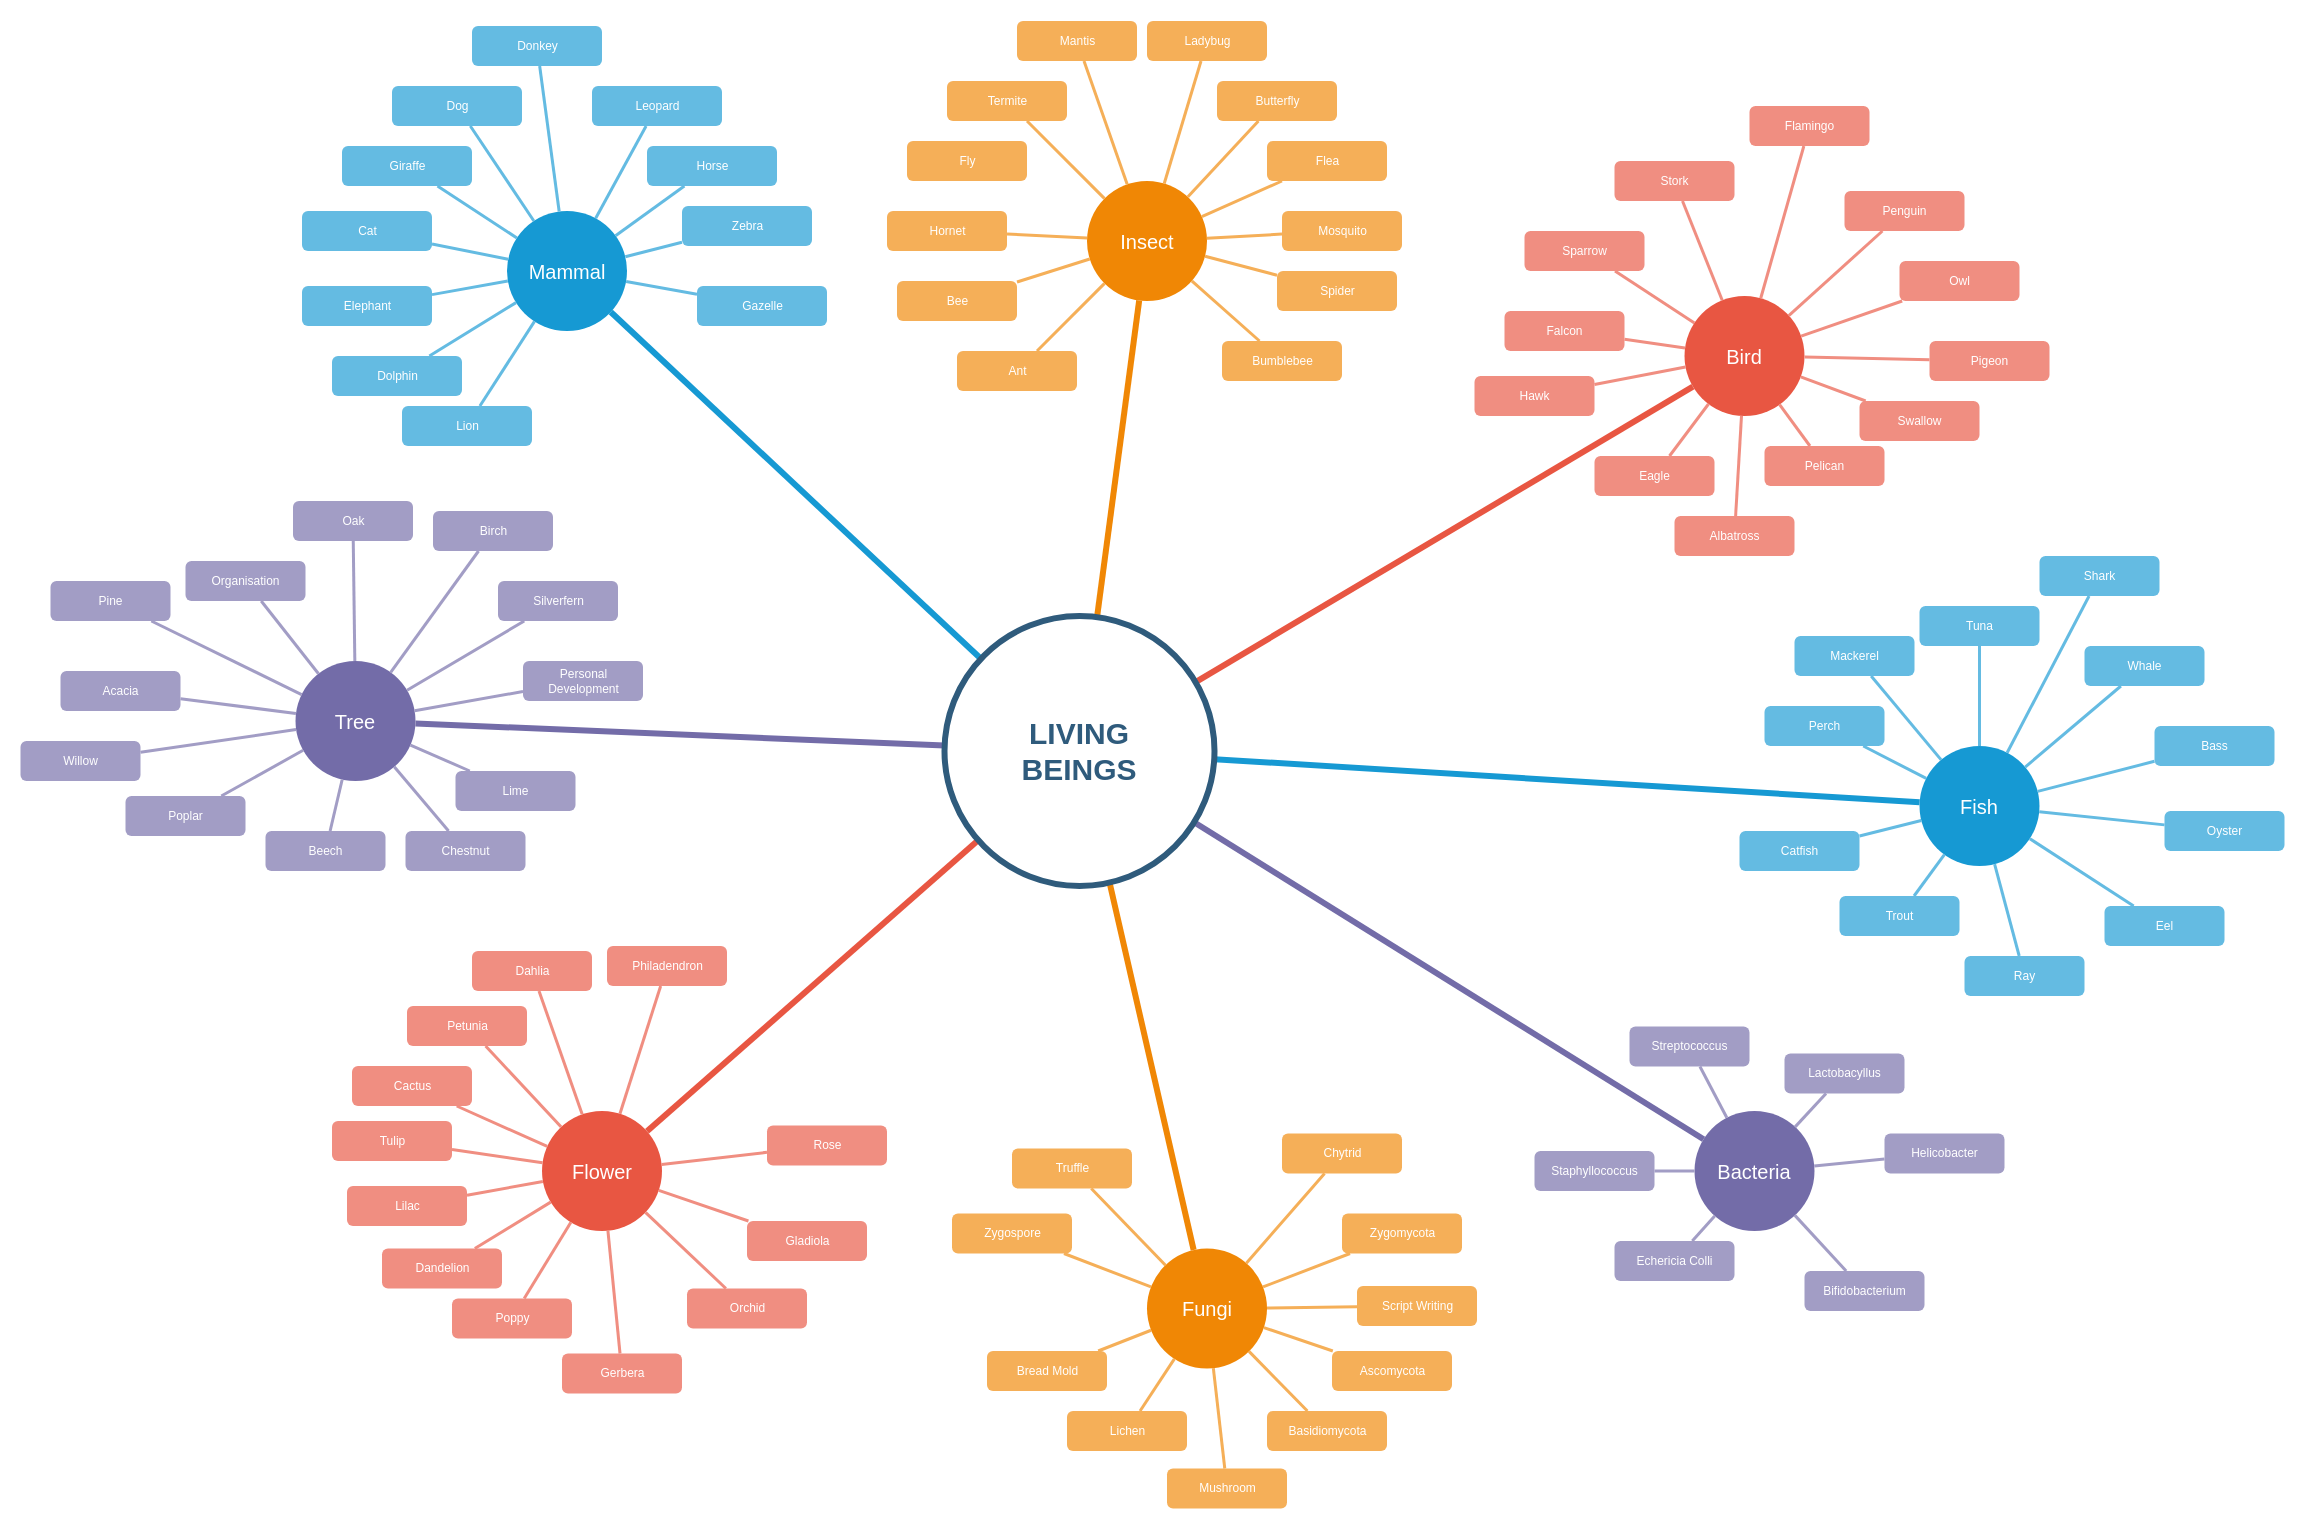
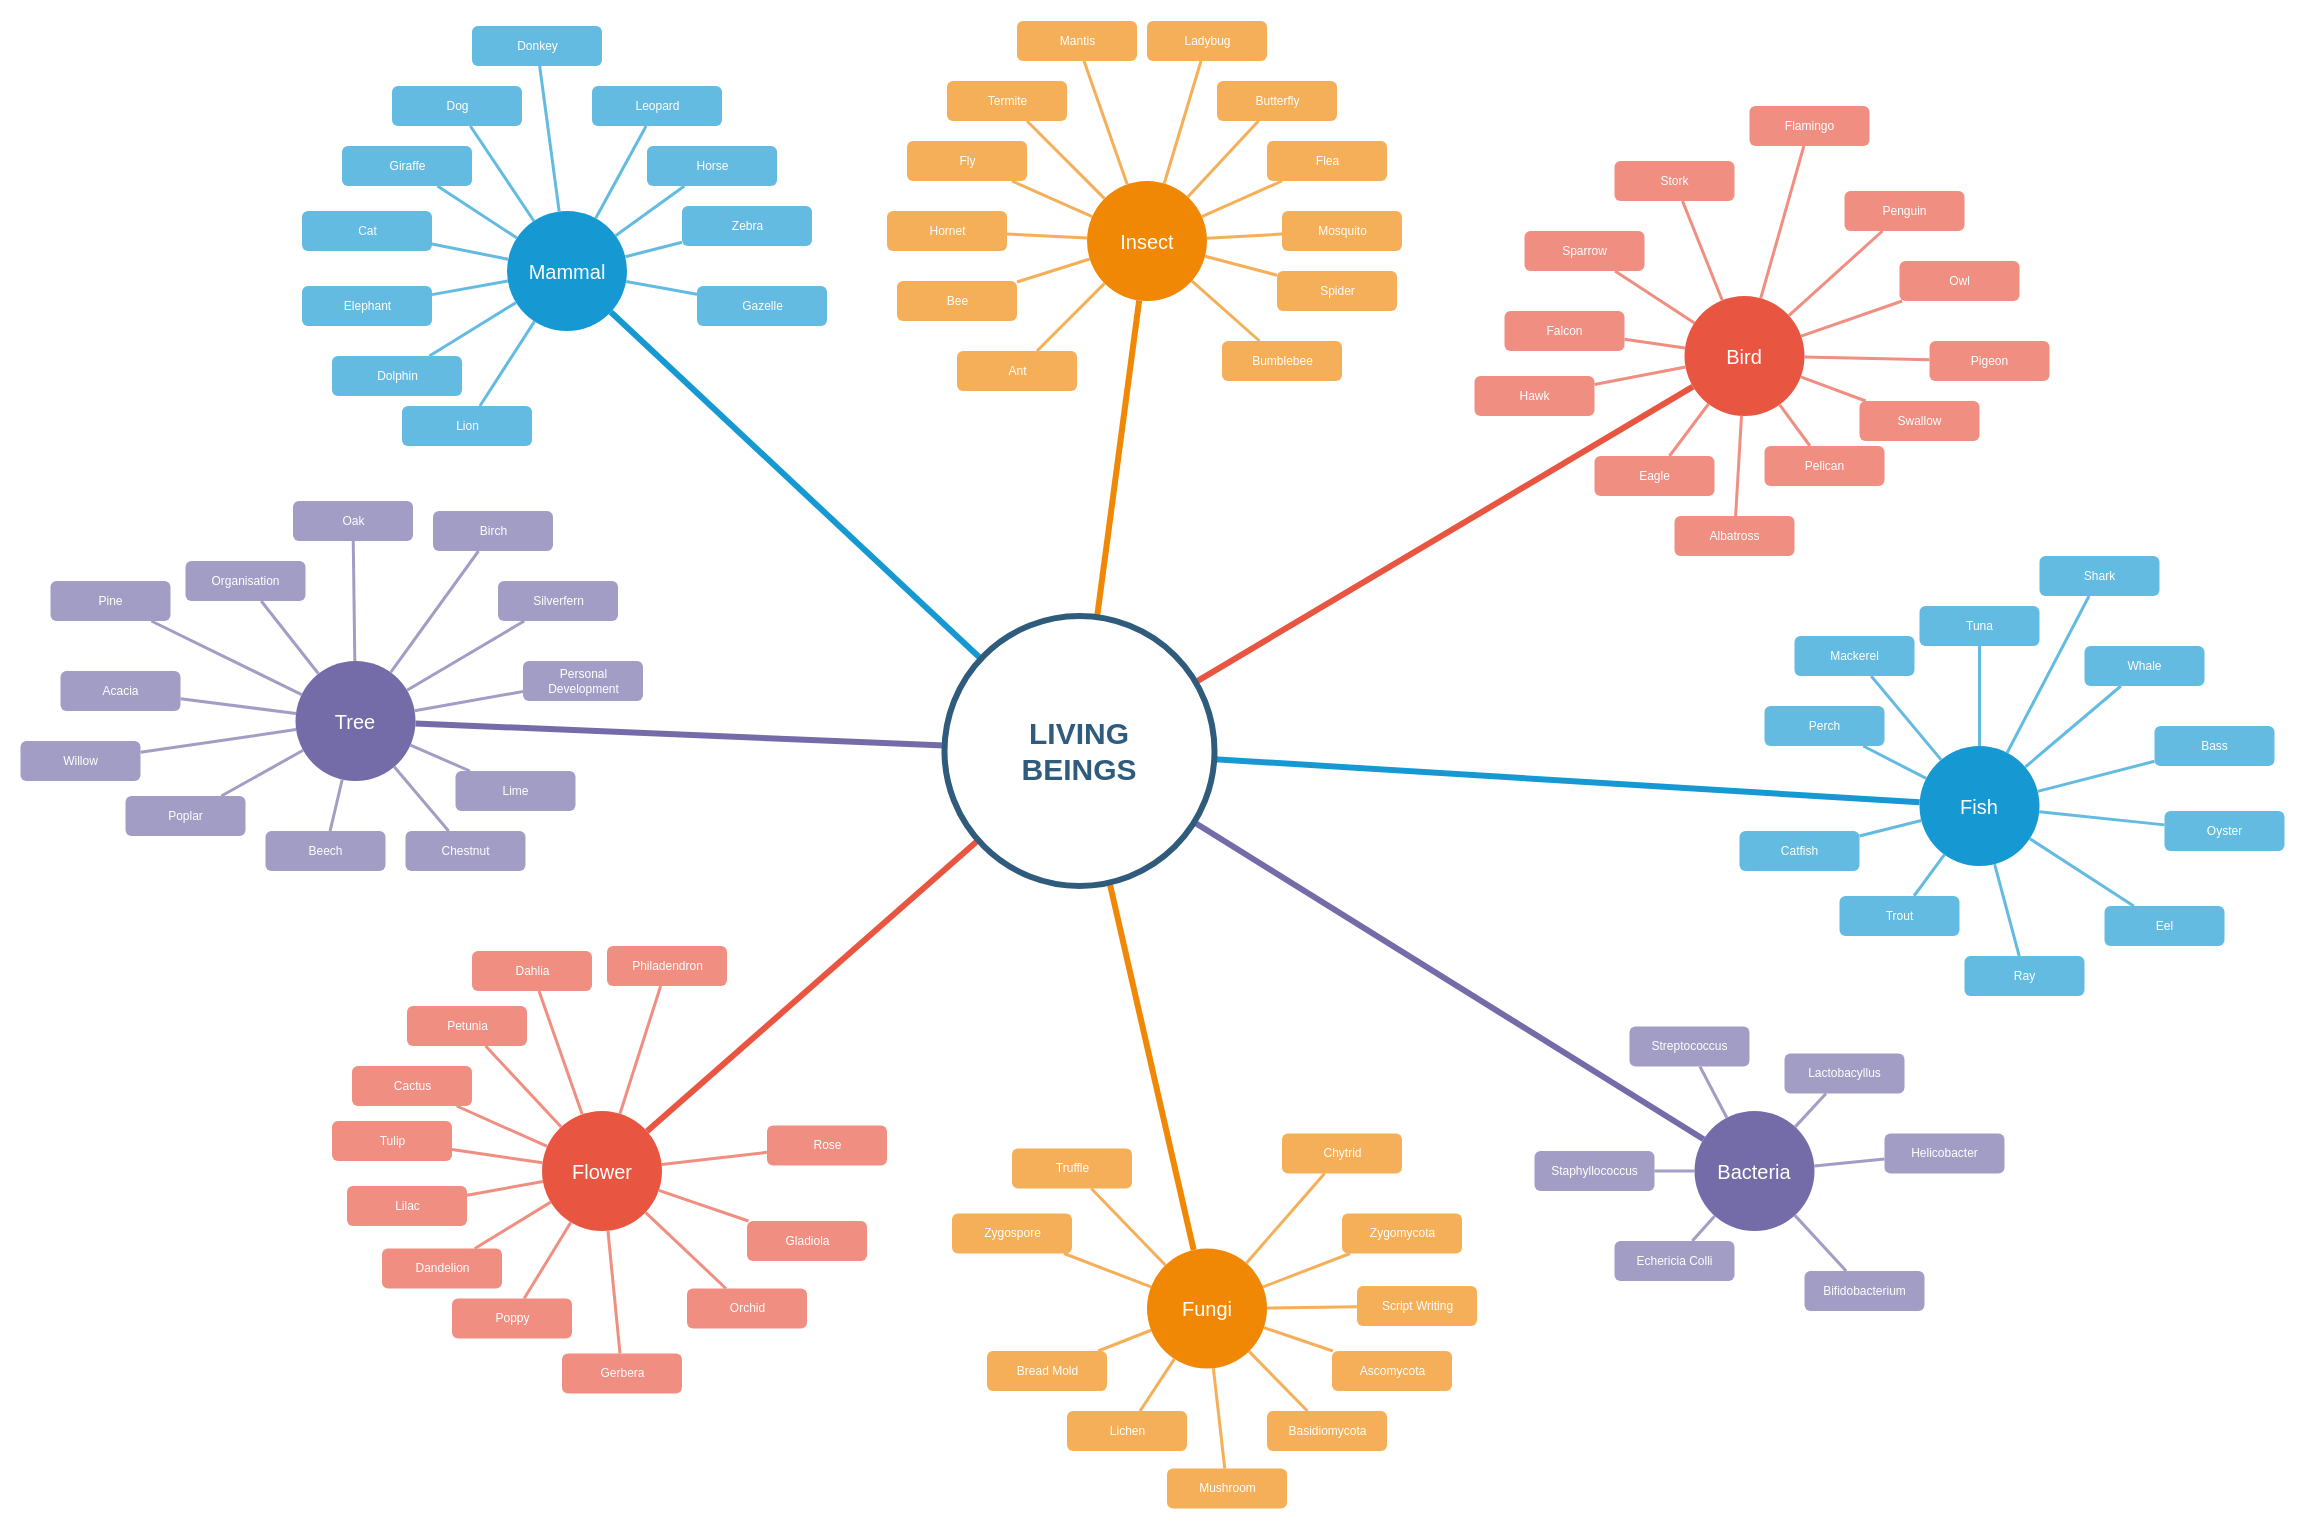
none -> (1053, 199)
